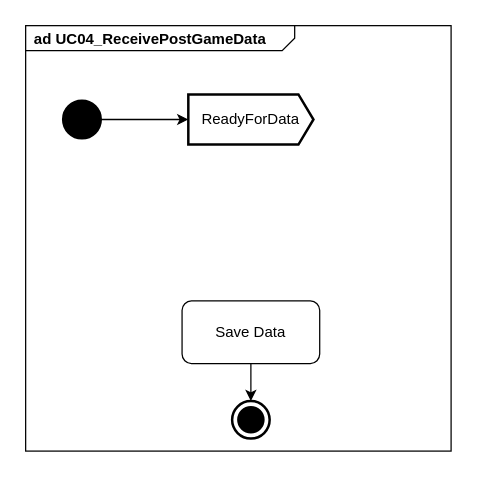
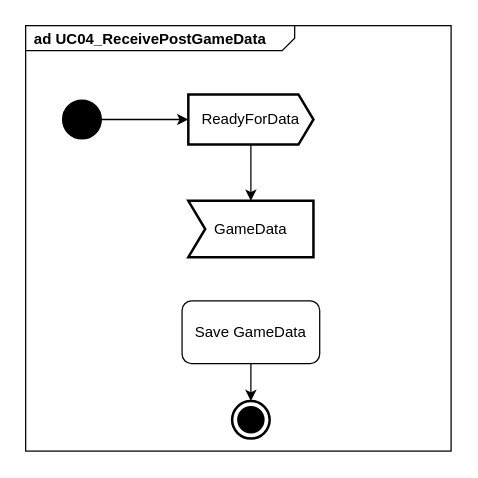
none -> (251, 169)
none -> (251, 229)
(251, 332) -> (251, 332)
